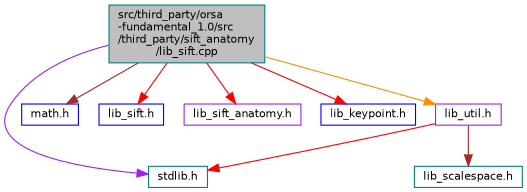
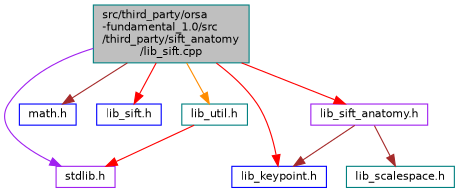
(468, 115) -> (215, 115)
(468, 140) -> (382, 141)
none -> (329, 143)
(178, 177) -> (86, 177)
